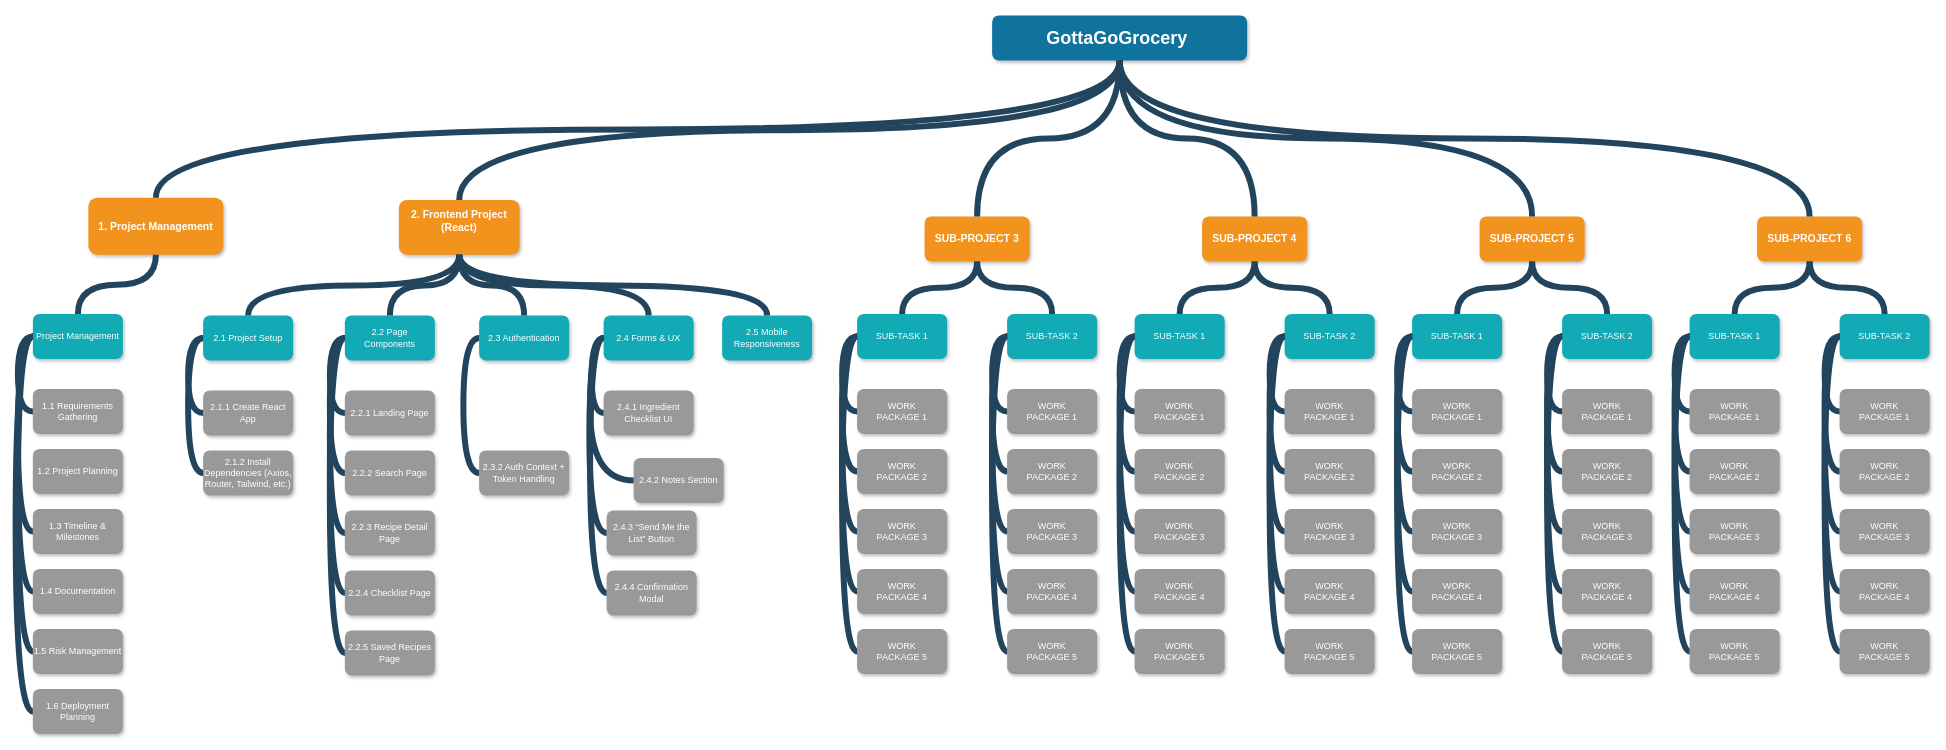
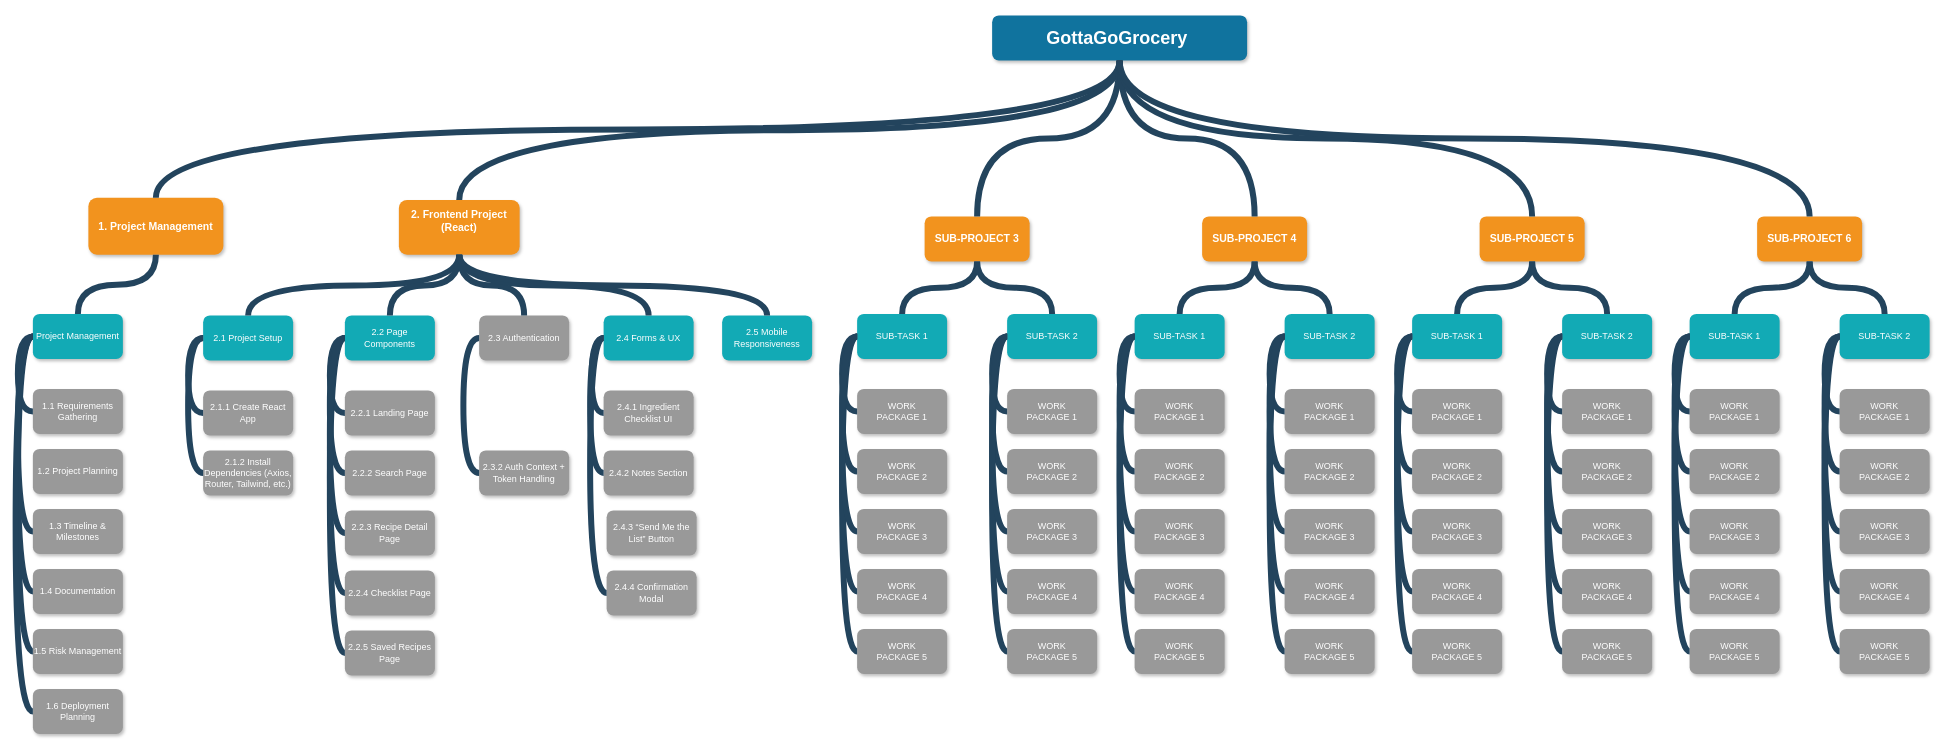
(524, 338) -> (524, 338)
(678, 480) -> (648, 473)
(595, 516) -> none
